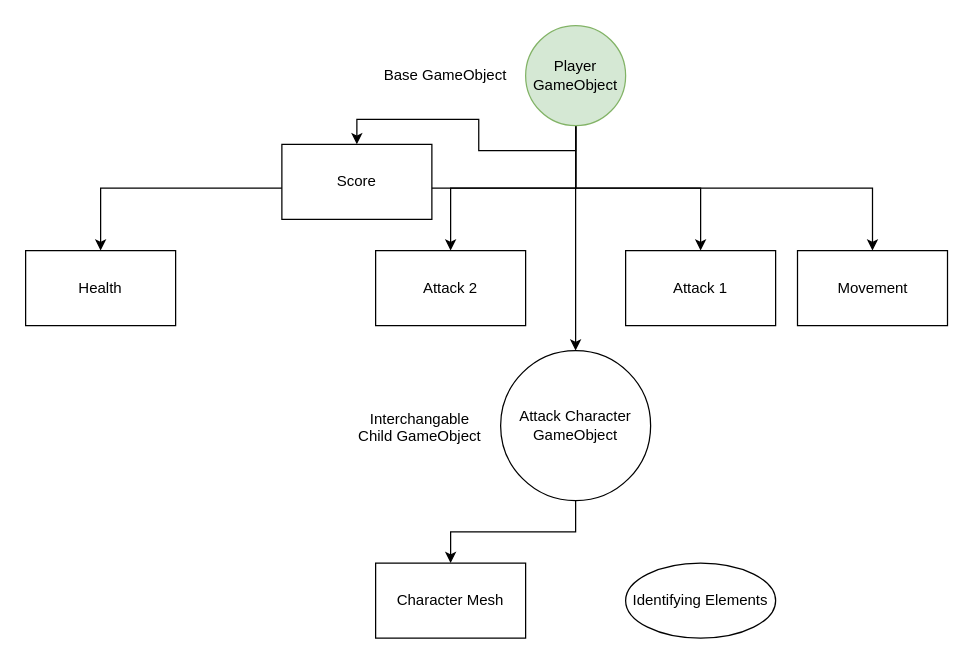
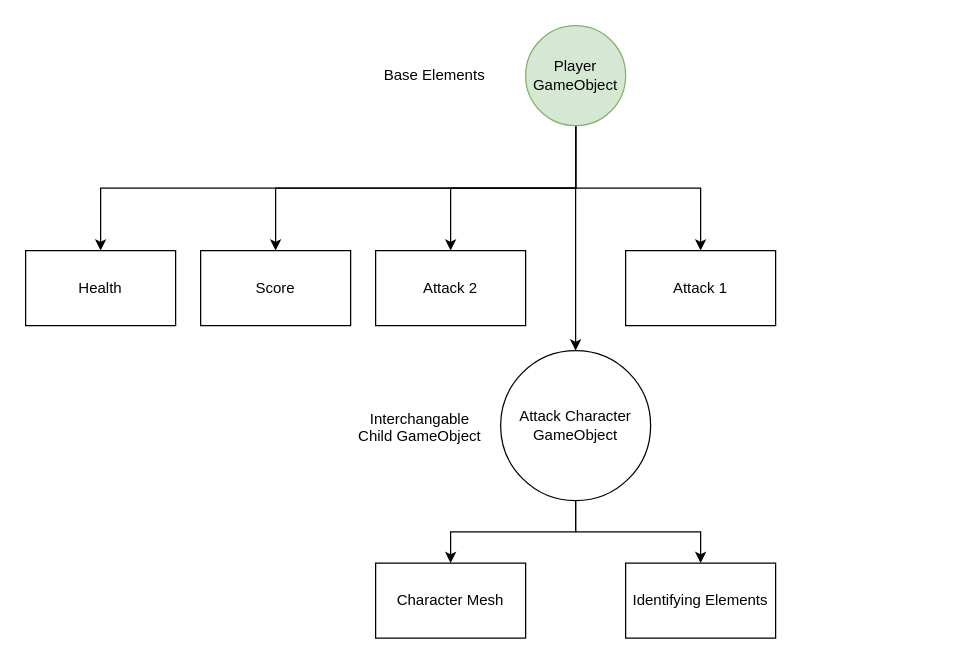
(445, 76) -> (435, 76)
(357, 182) -> (276, 288)
(814, 188) -> none
(873, 288) -> none
none -> (650, 532)
(701, 601) -> (701, 601)
